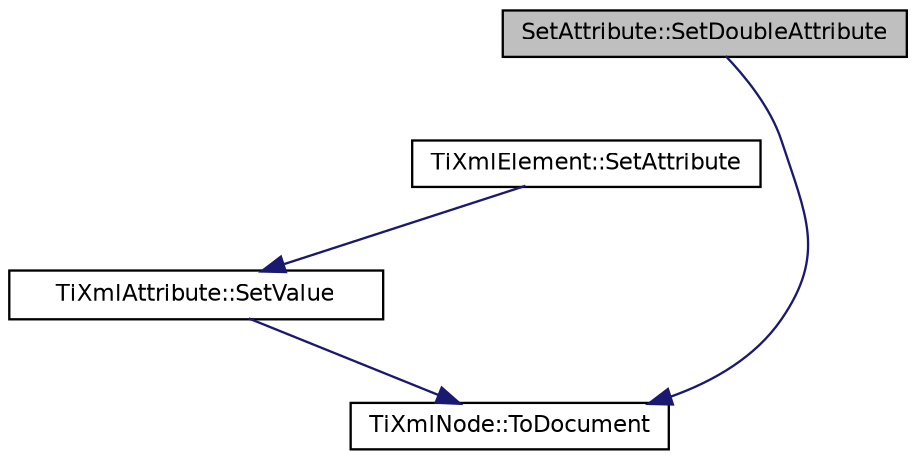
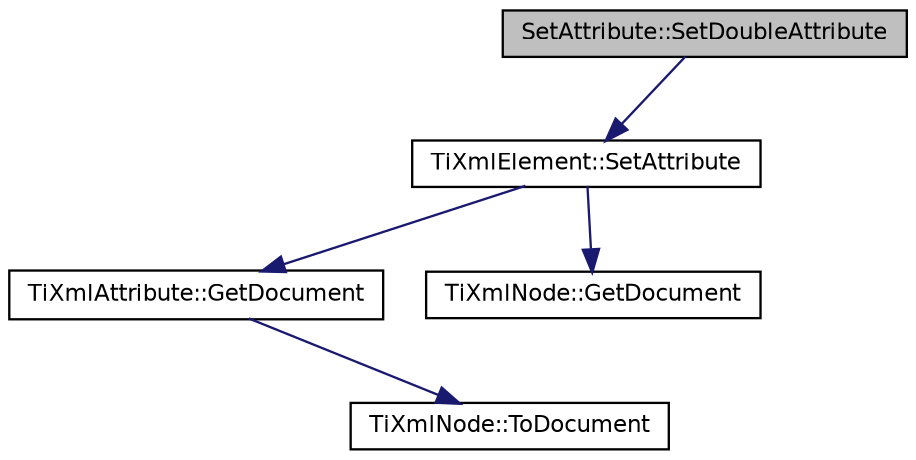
(808, 249) -> (653, 90)
(196, 295) -> (196, 295)
none -> (593, 295)
